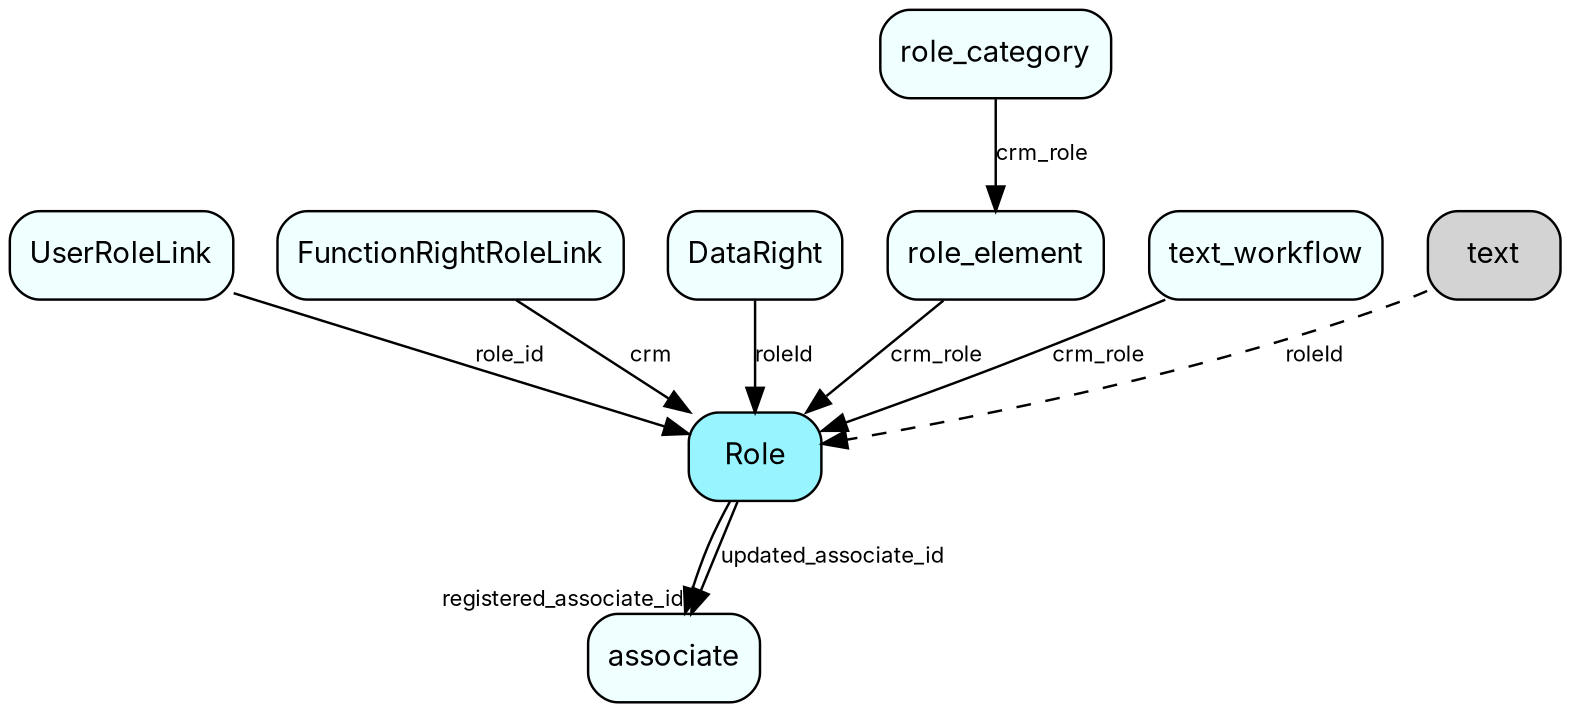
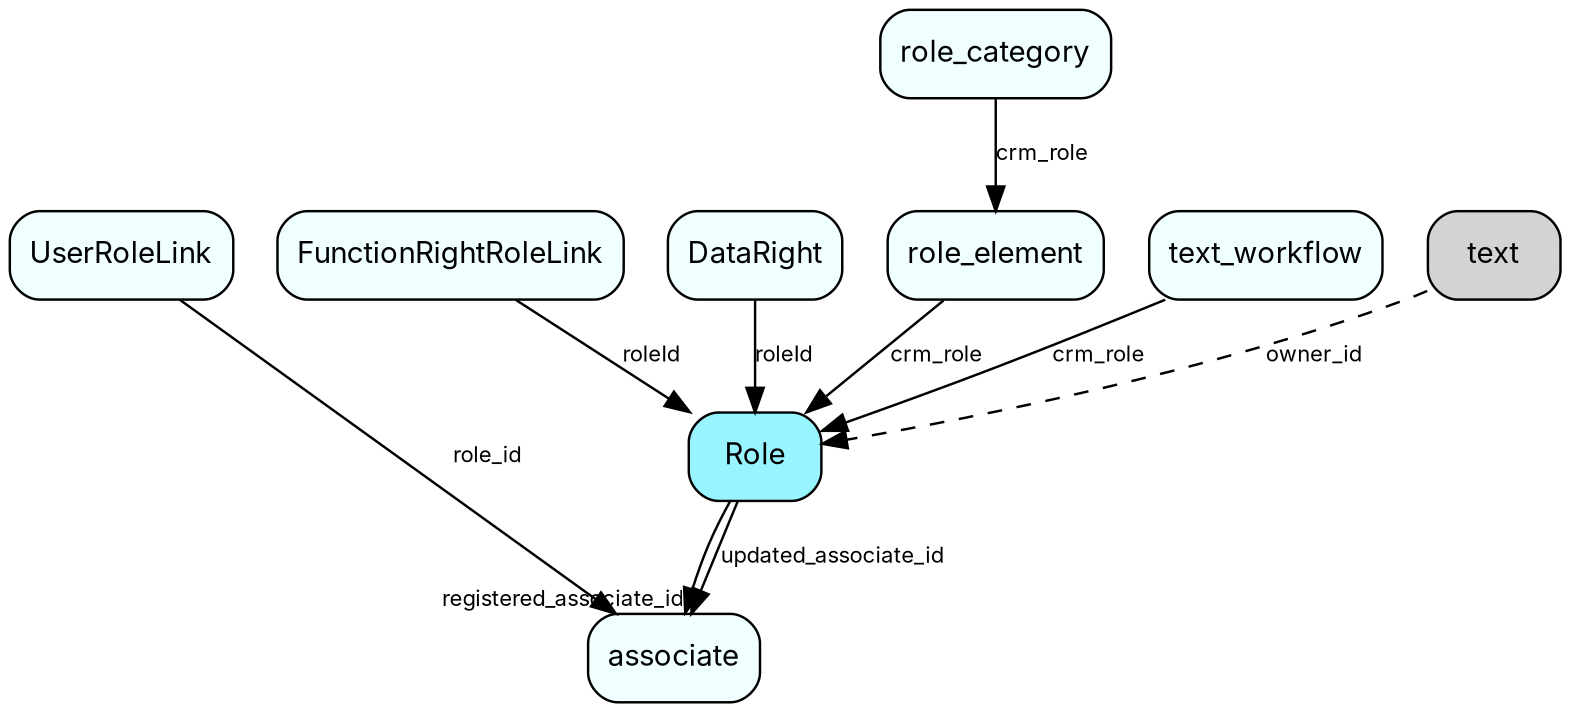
(652, 356) -> (652, 356)
(1315, 356) -> (1315, 356)
(449, 360) -> (388, 449)
